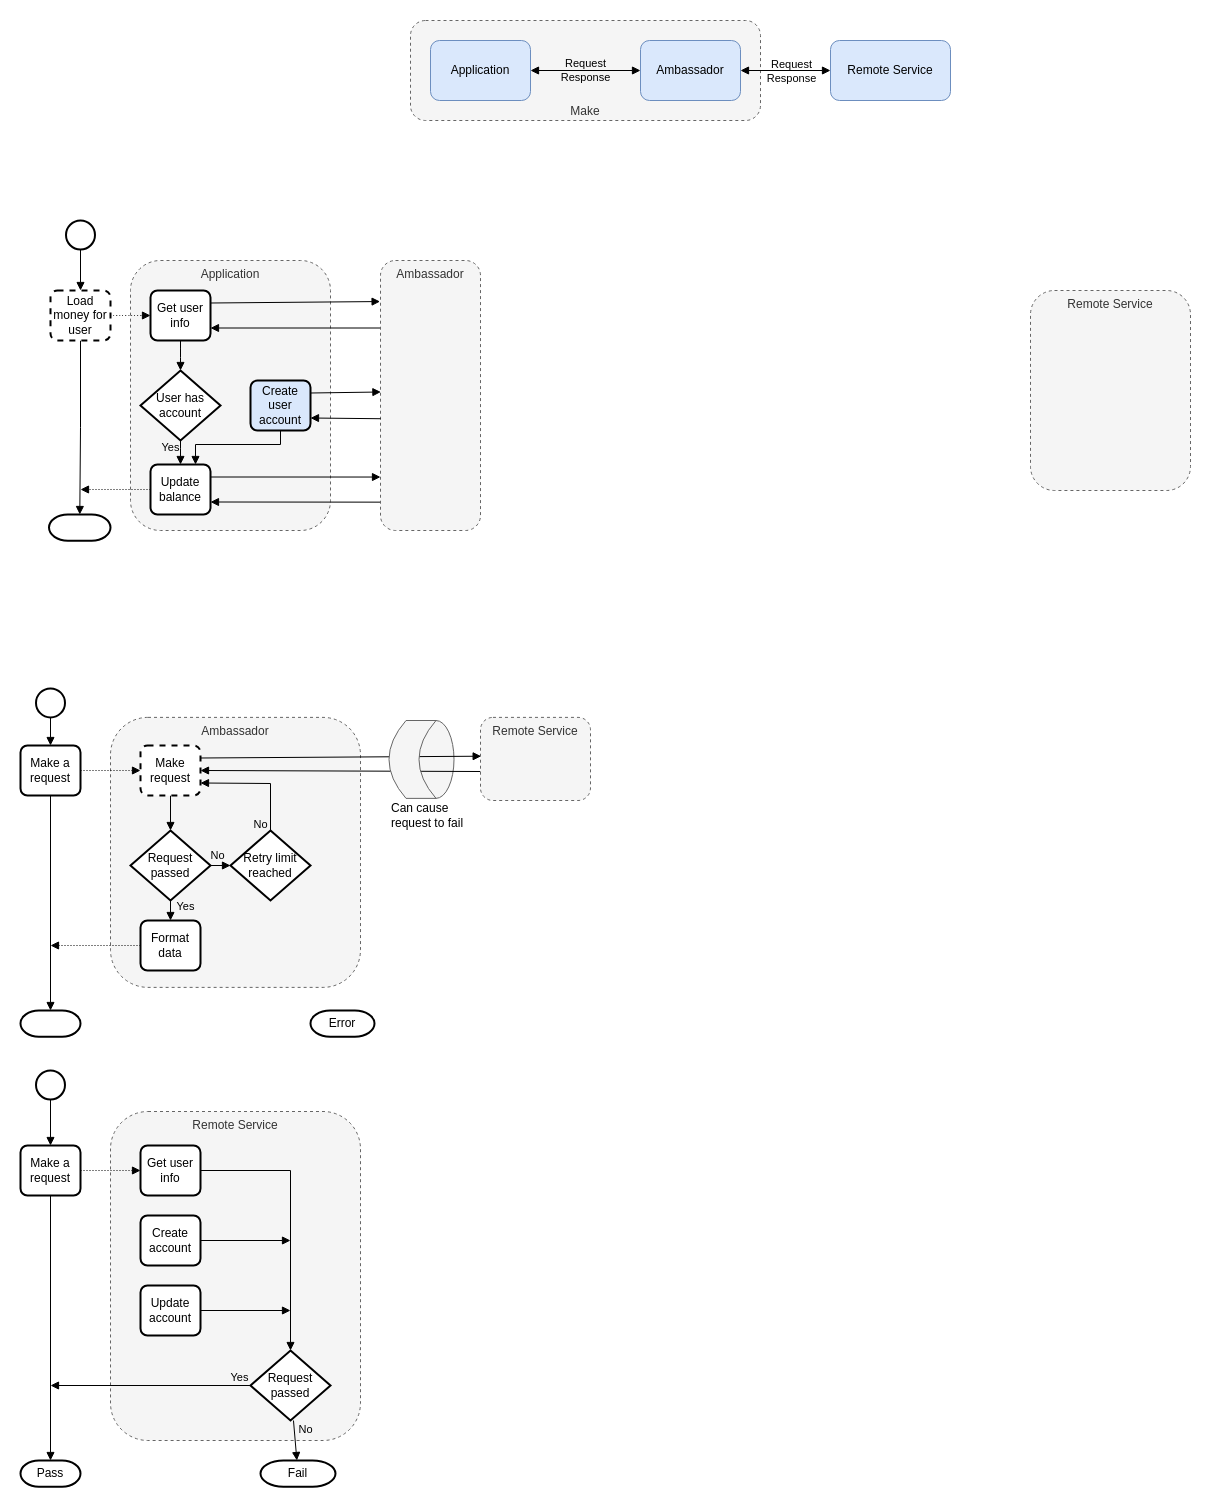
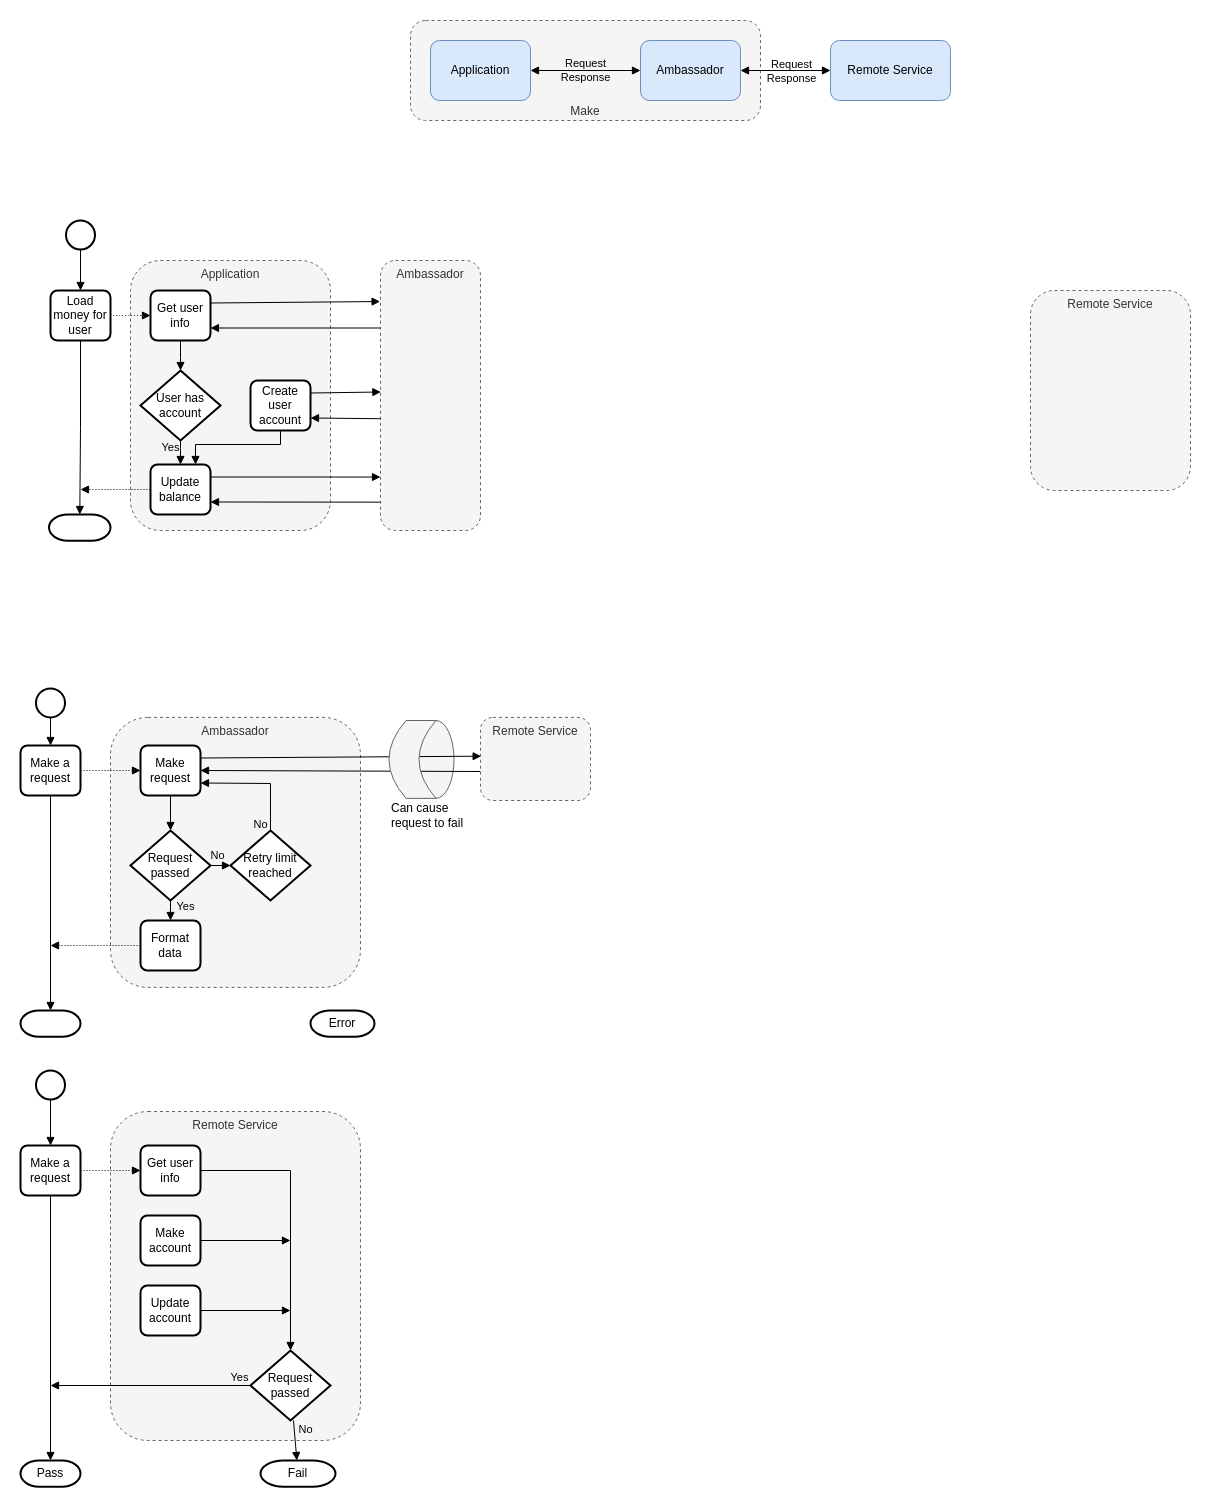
(81, 316) -> (81, 316)
(281, 406) -> (281, 406)
(171, 771) -> (171, 771)
(171, 1241) -> (171, 1241)
